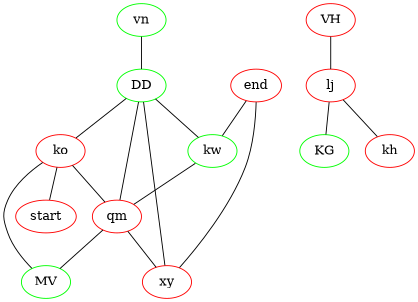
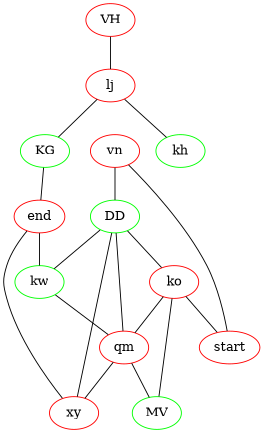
(141, 20) -> (115, 151)
(390, 151) -> (180, 151)
none -> (42, 184)
none -> (192, 240)
